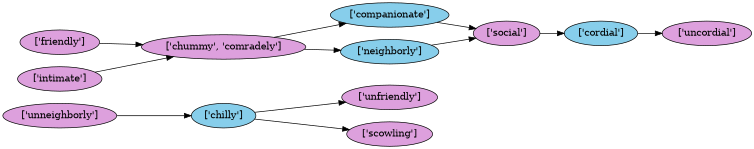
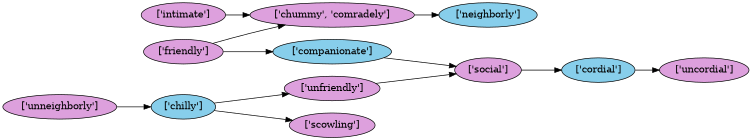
(307, 31) -> (245, 52)
(450, 42) -> (412, 79)
